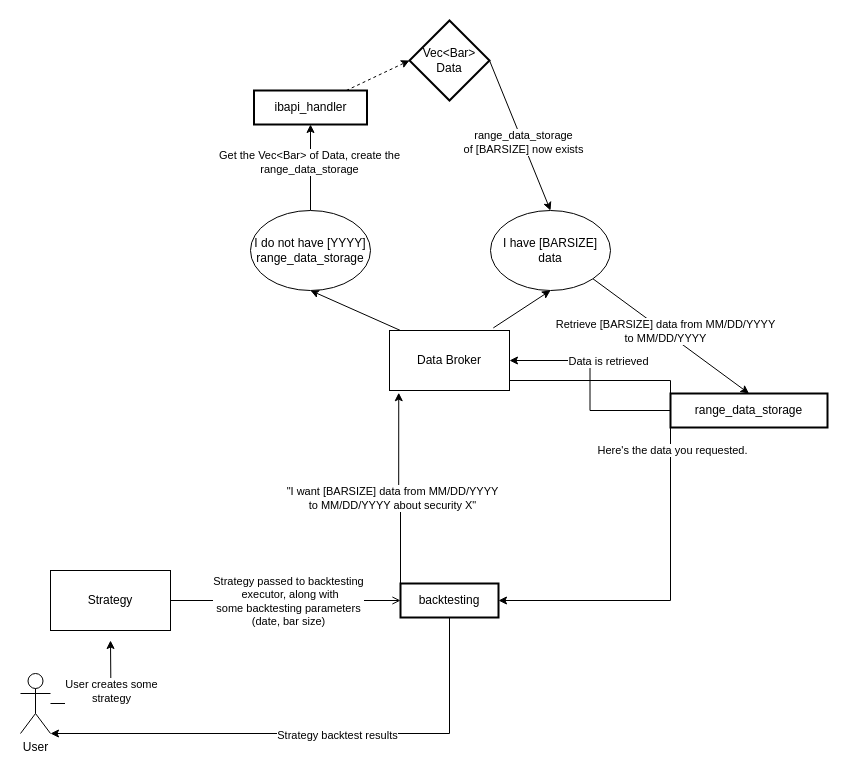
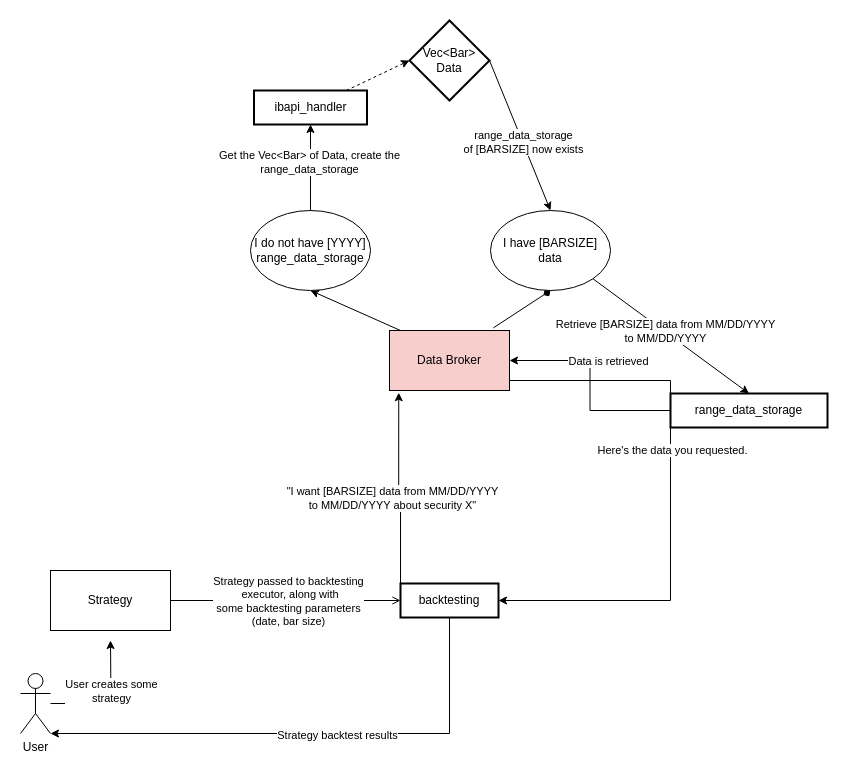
(543, 295) -> (543, 295)
(450, 361) -> (450, 361)
